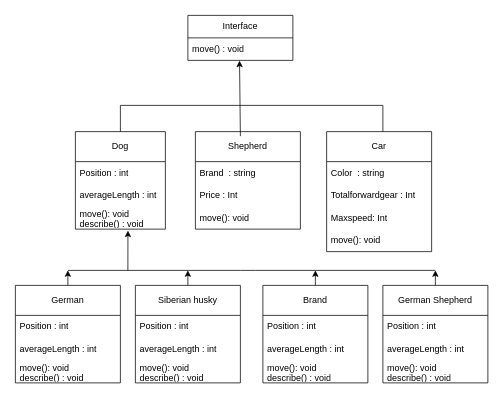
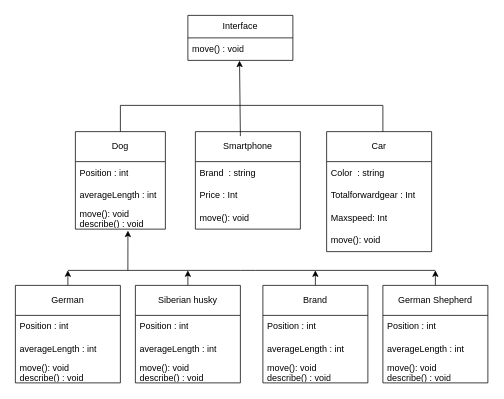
(248, 147) -> (248, 147)
